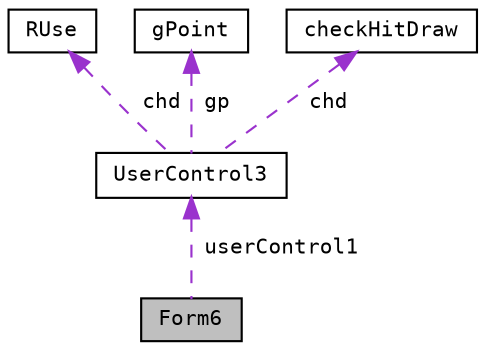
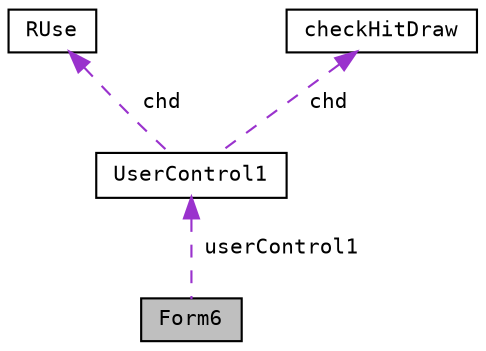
(191, 31) -> none
(191, 175) -> (191, 175)
